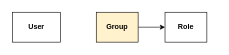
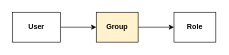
none -> (90, 27)
(186, 27) -> (195, 27)
